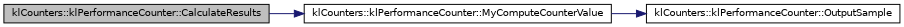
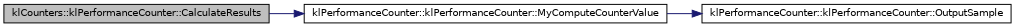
(458, 14) -> (486, 14)
(773, 14) -> (857, 14)
